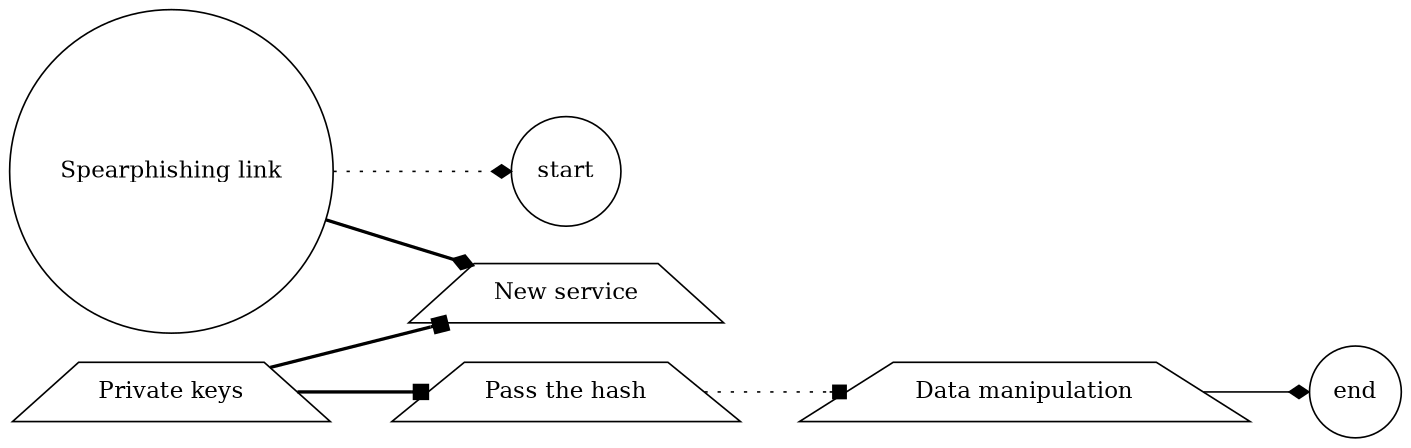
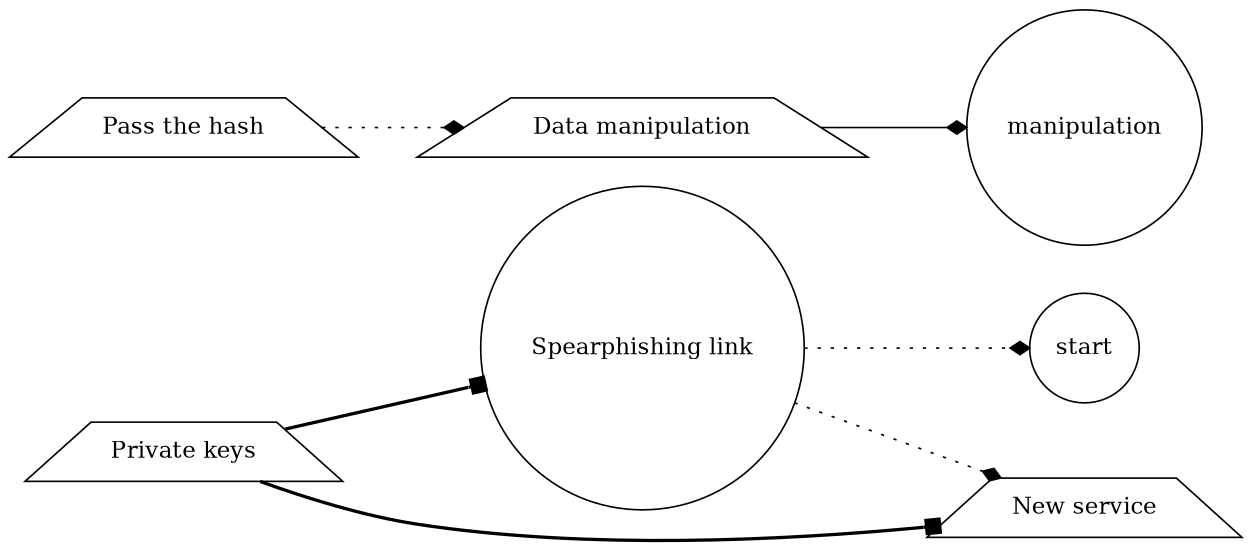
(389, 240) -> (888, 437)
(354, 392) -> (377, 408)
(767, 392) -> (383, 128)
(1355, 392) -> (1084, 128)
